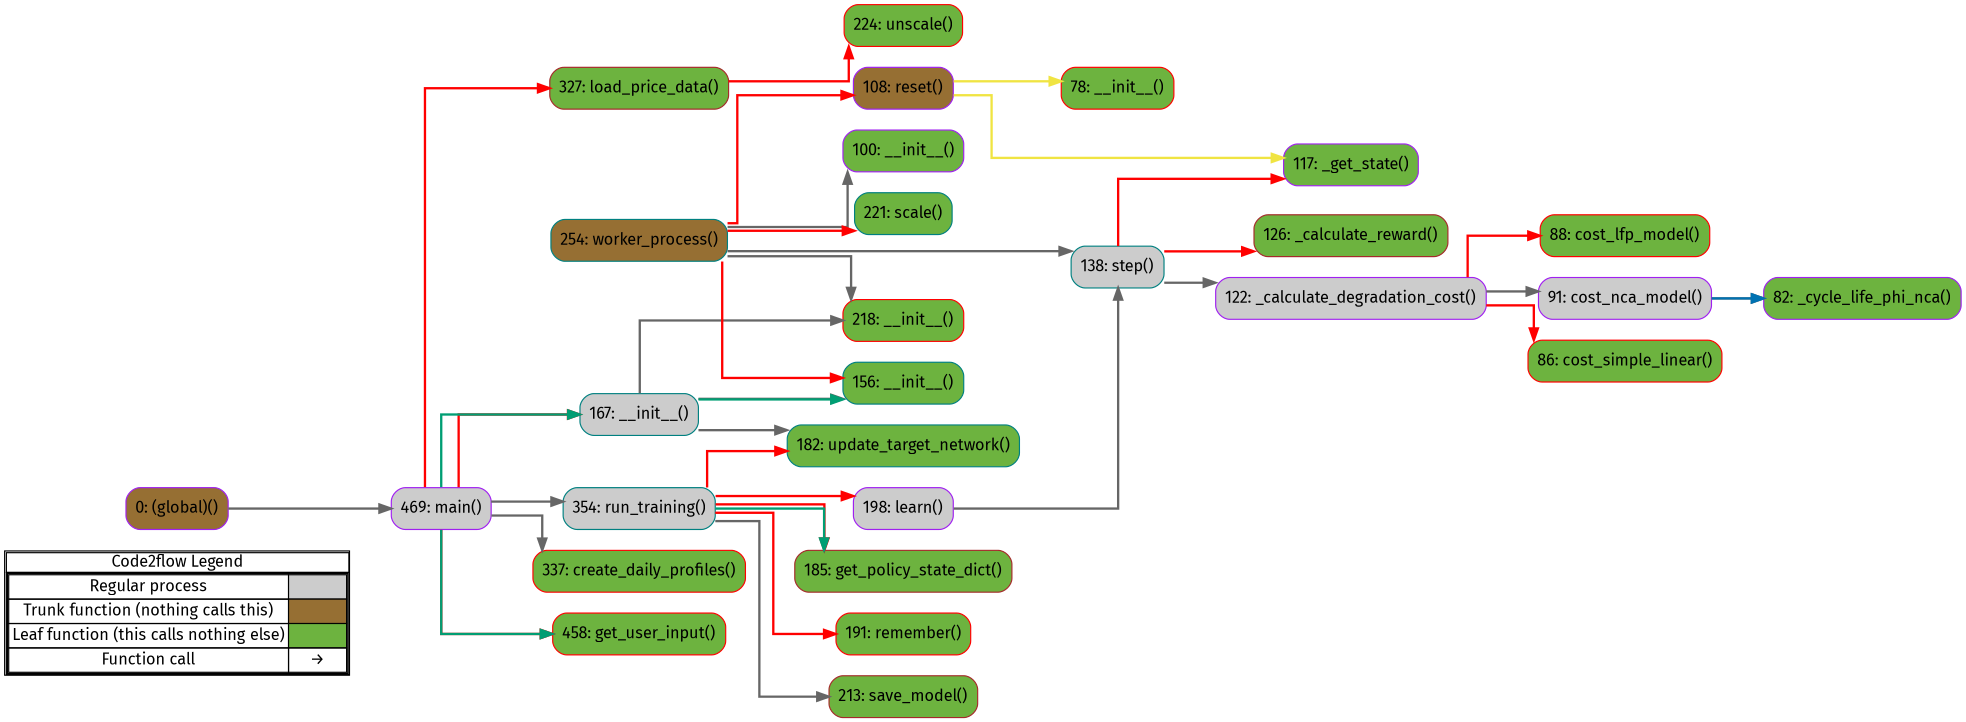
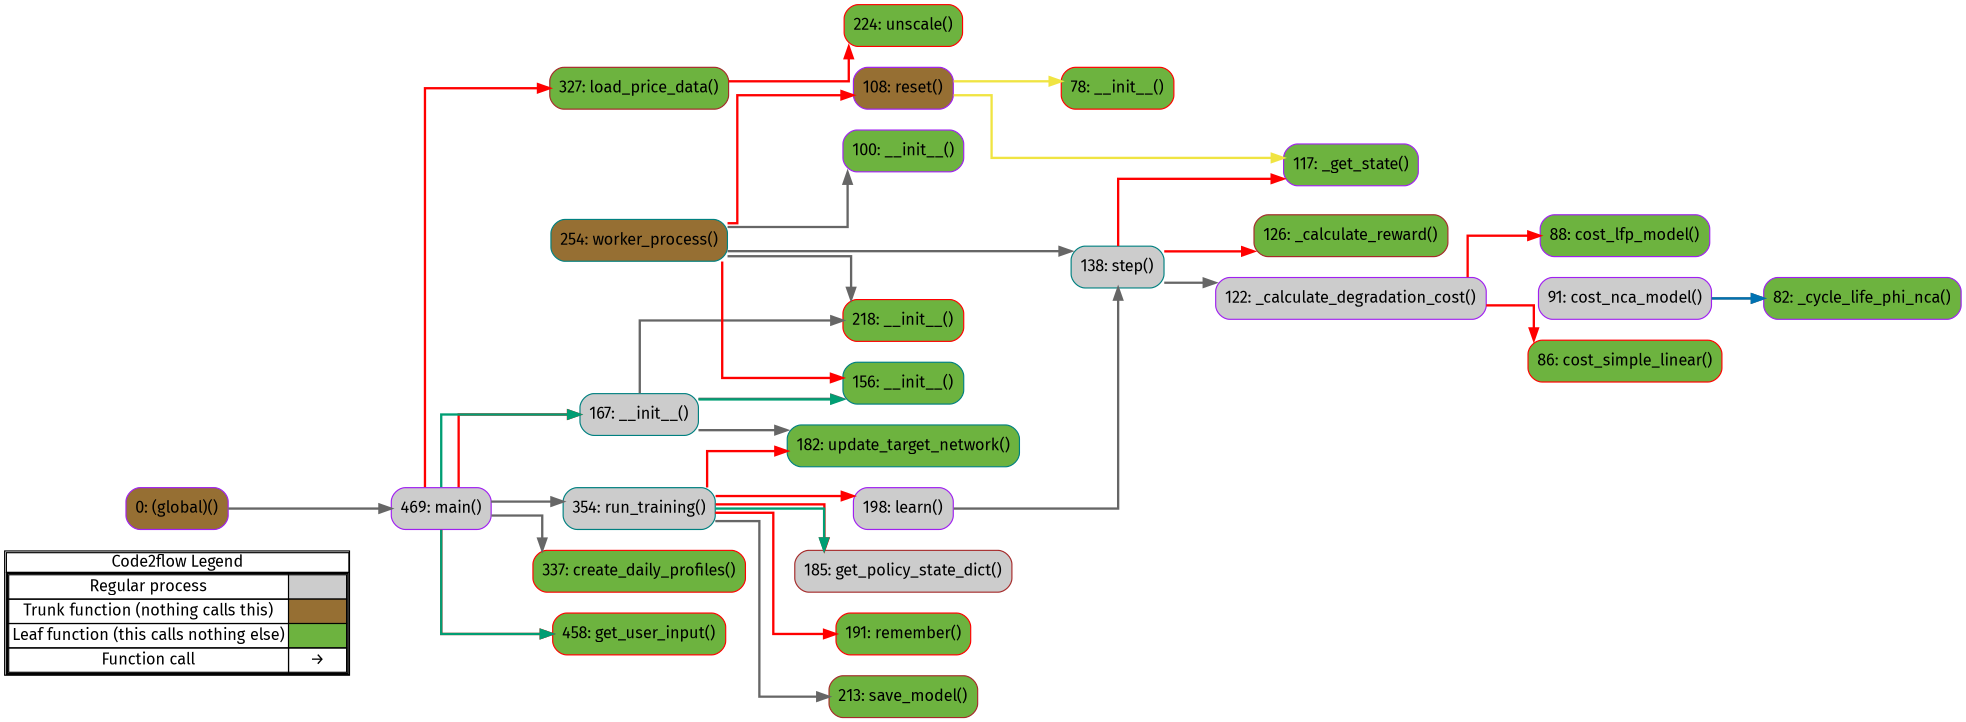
(903, 214) -> none
(1625, 236) -> (1625, 236)
(1506, 291) -> none
(903, 571) -> (903, 571)
